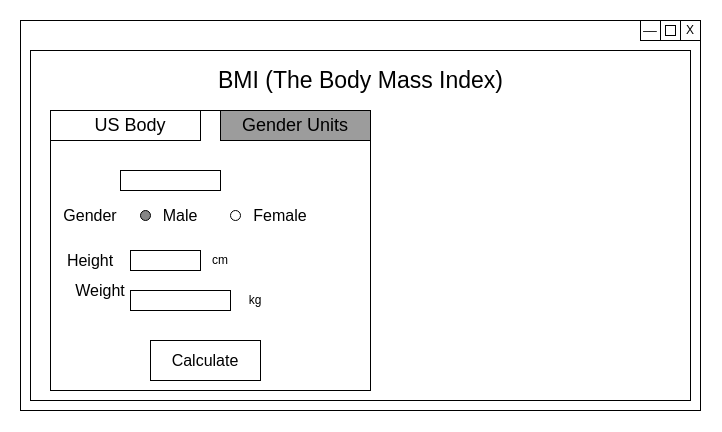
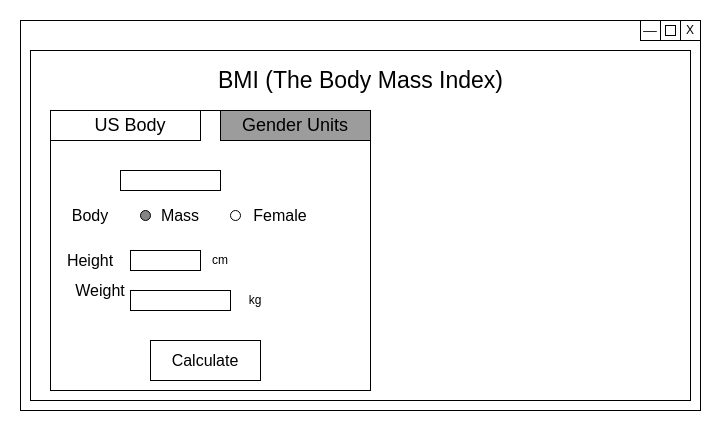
(91, 216) -> (91, 216)
(181, 216) -> (181, 216)
